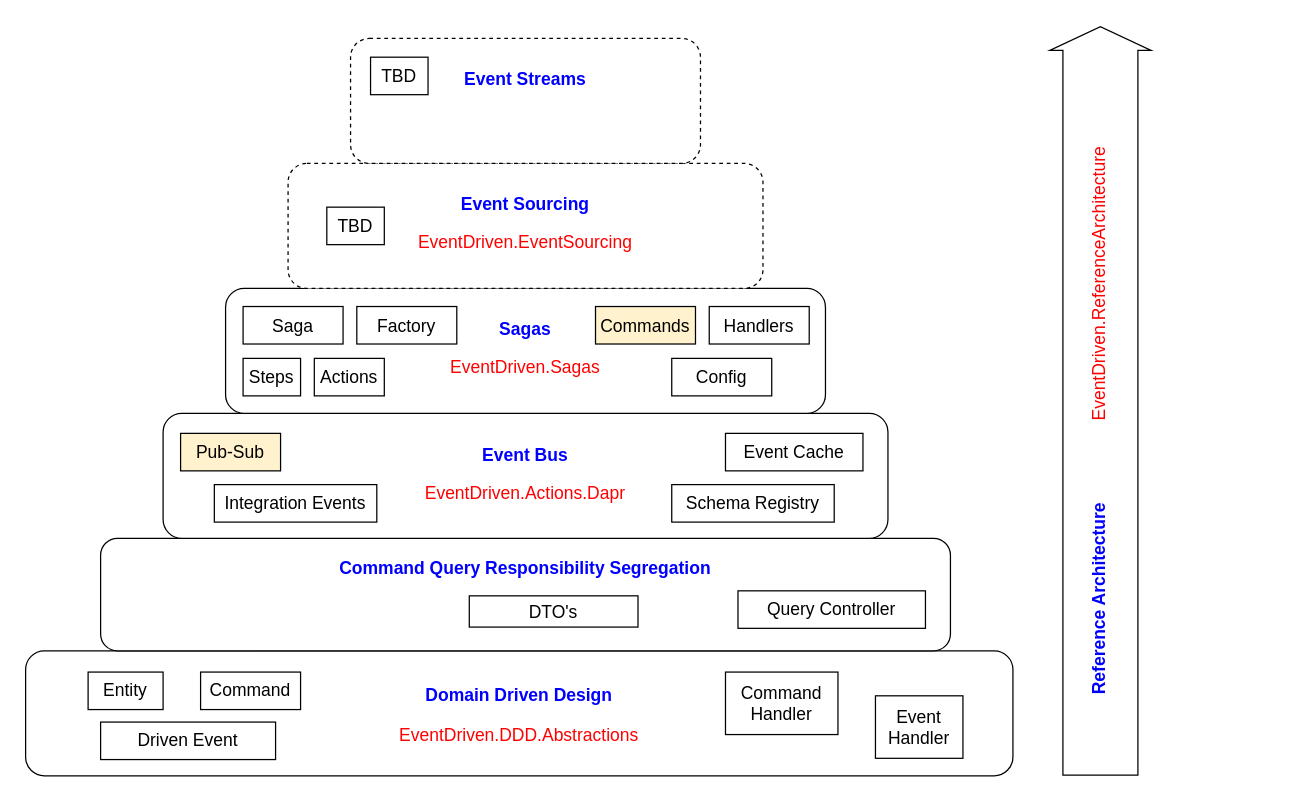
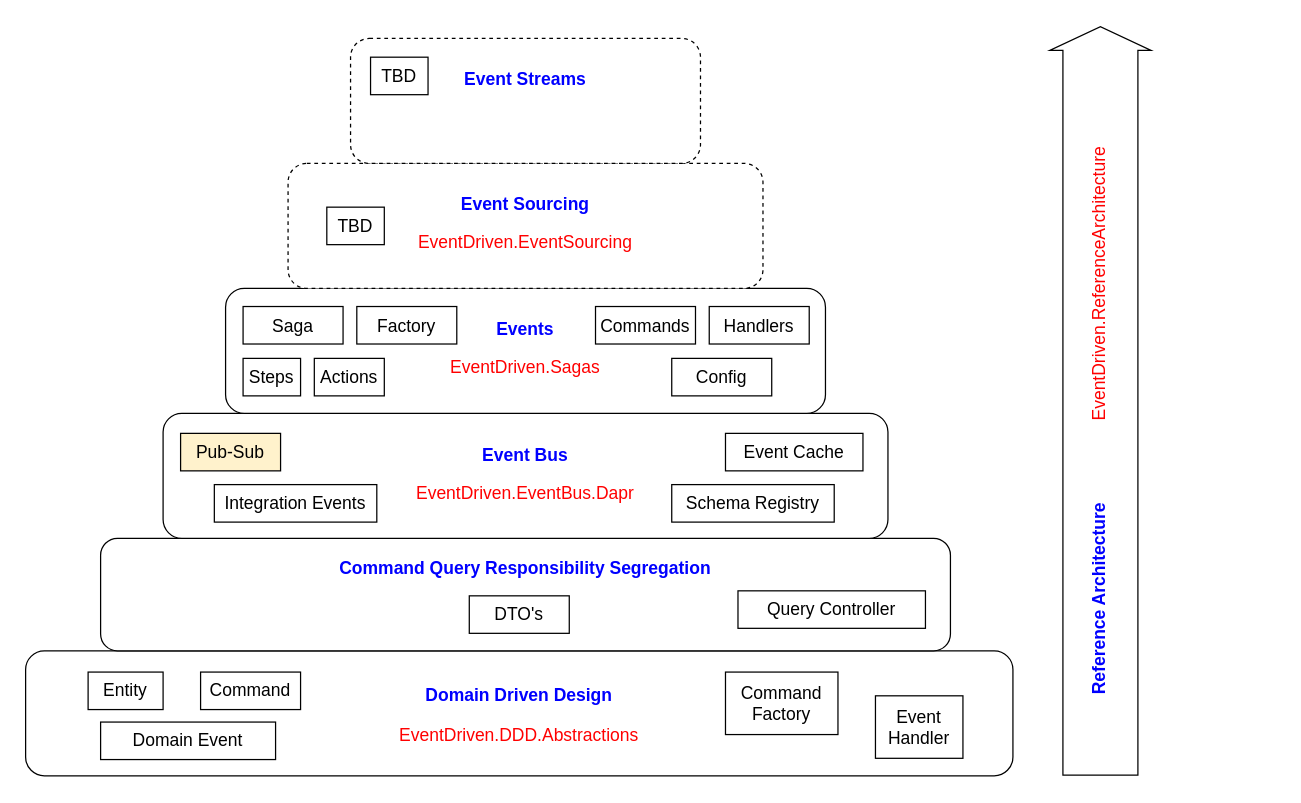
(646, 325) -> (646, 325)
(526, 329) -> (526, 329)
(526, 493) -> (526, 493)
(554, 611) -> (519, 614)
(782, 703) -> (782, 703)
(188, 741) -> (188, 741)
